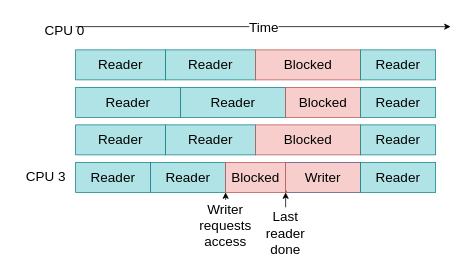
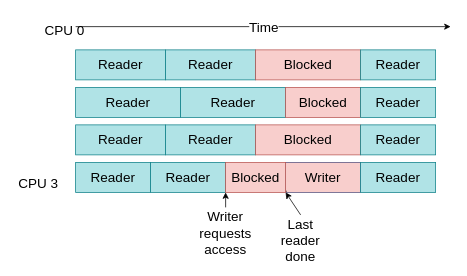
(45, 177) -> (38, 184)
(225, 226) -> (225, 234)
(285, 234) -> (300, 241)
